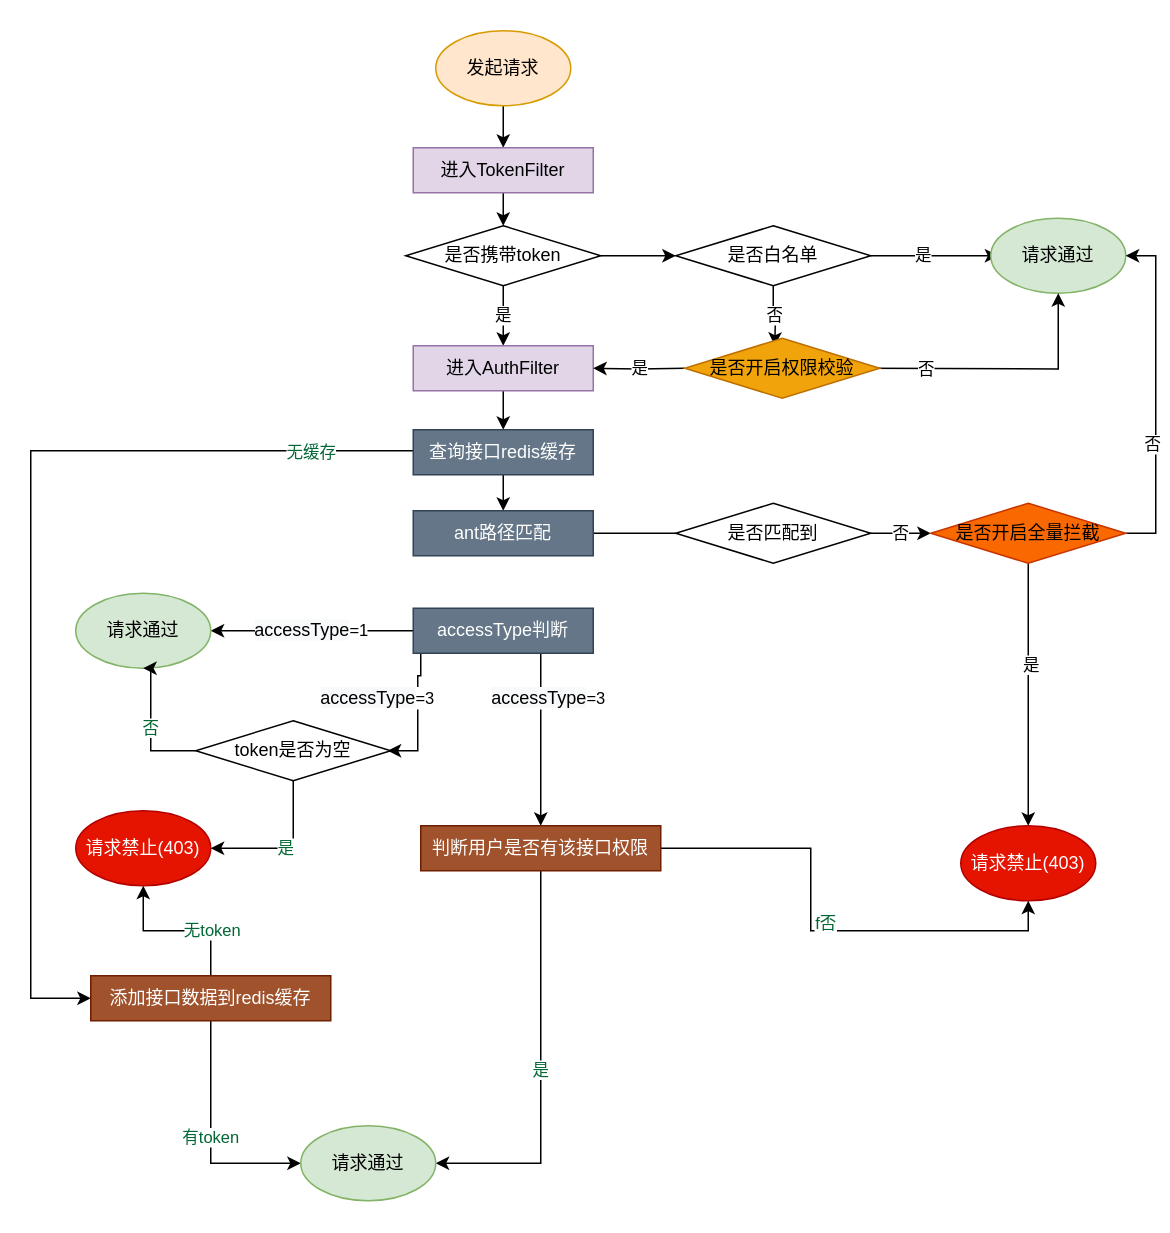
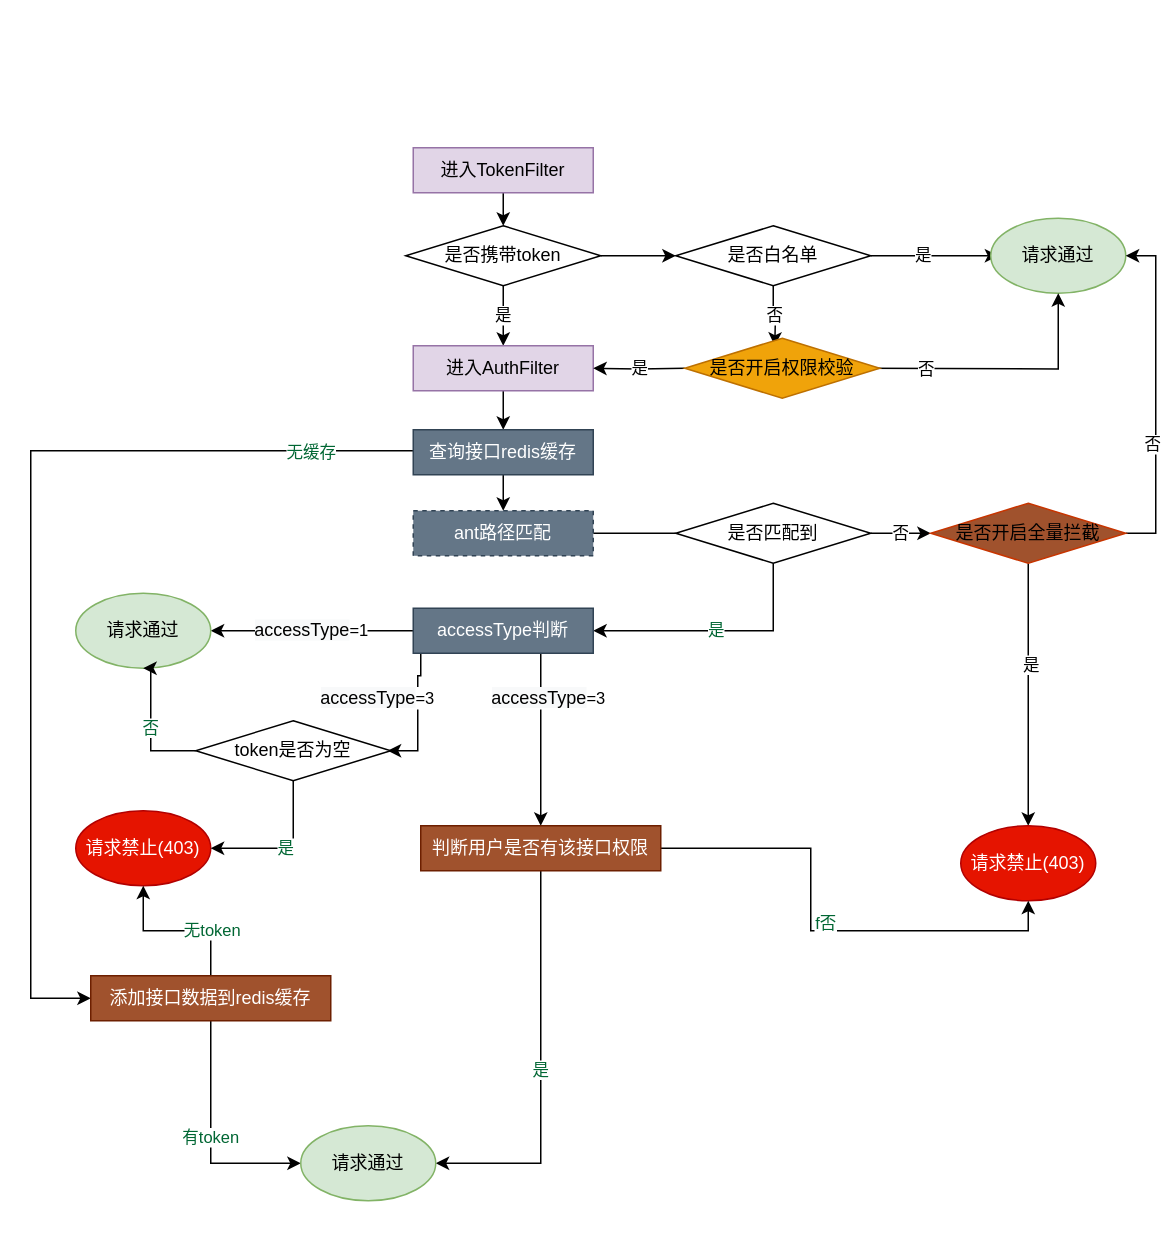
(503, 68) -> none
(503, 132) -> none
(503, 533) -> (503, 533)
(1028, 533) -> (1028, 533)
none -> (722, 631)
